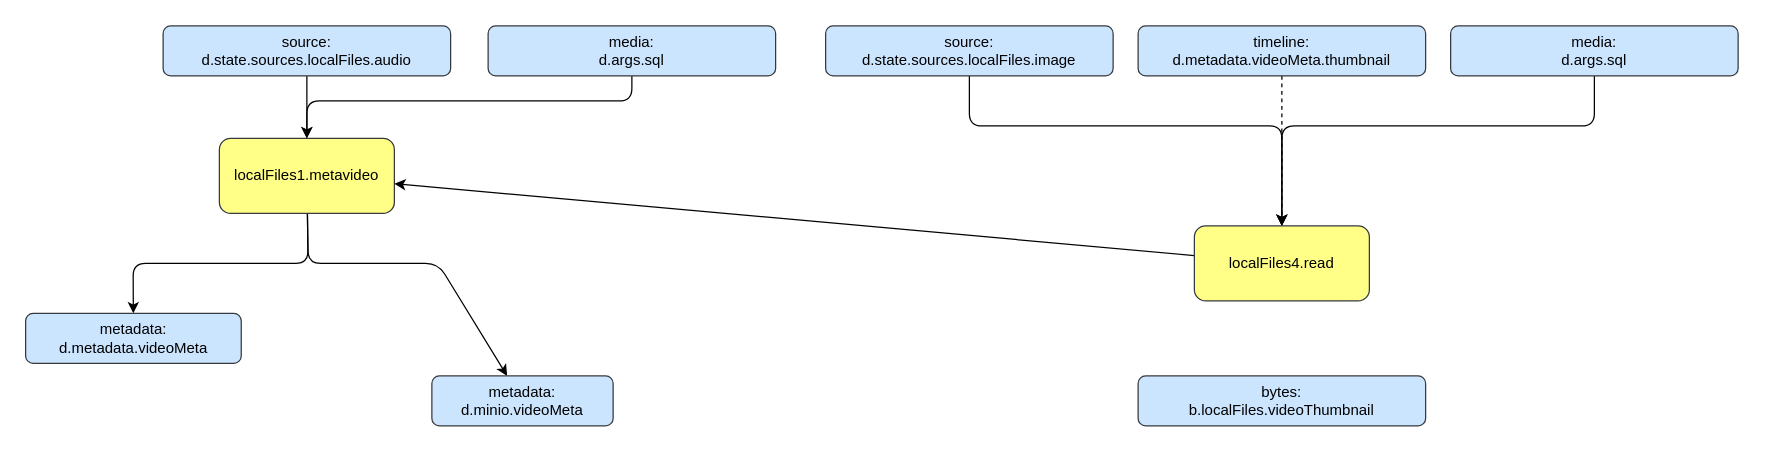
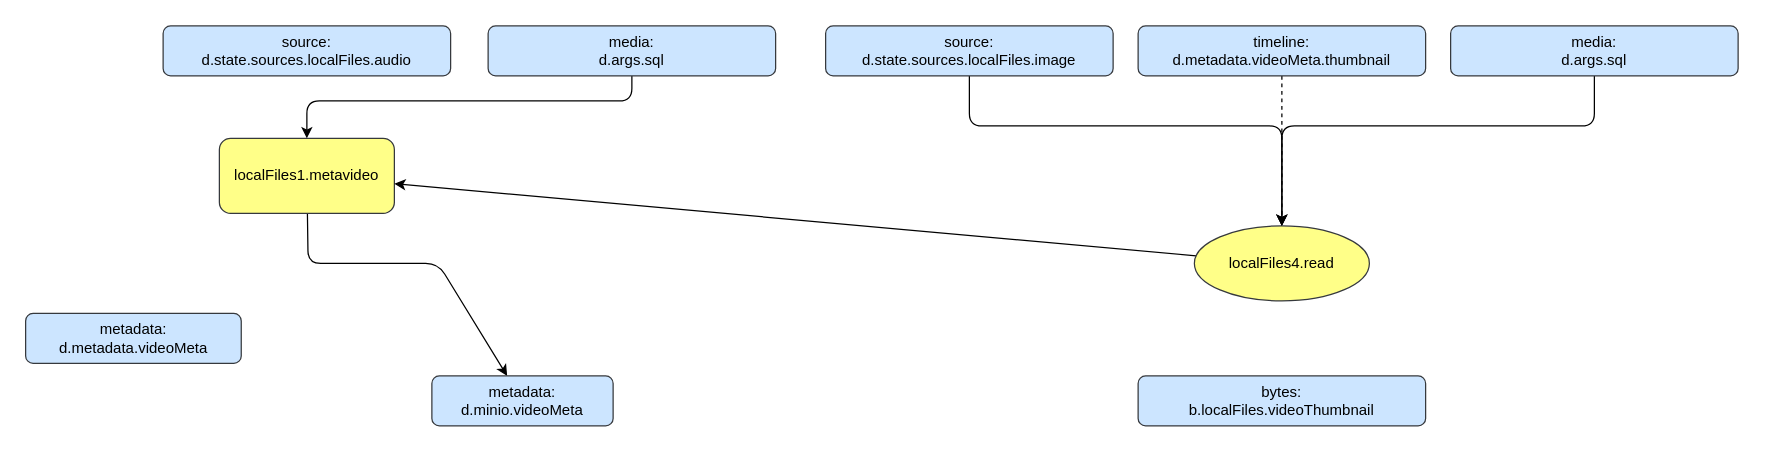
(307, 89) -> none
(204, 263) -> none
(1282, 263) -> (1282, 263)
